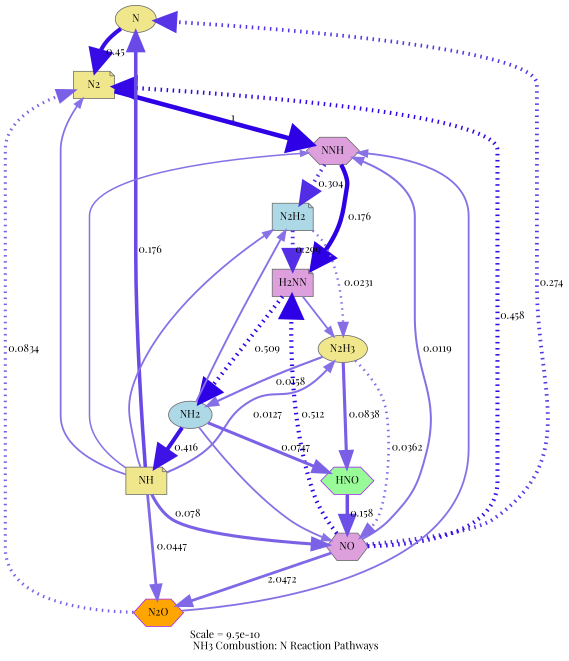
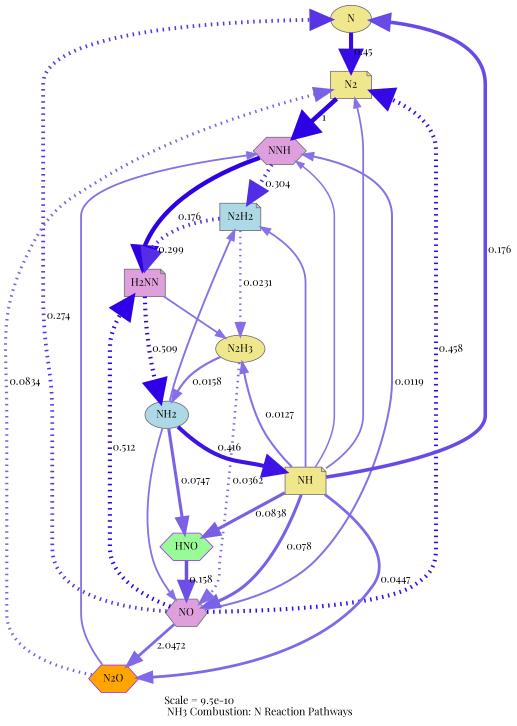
(345, 407) -> (251, 511)
